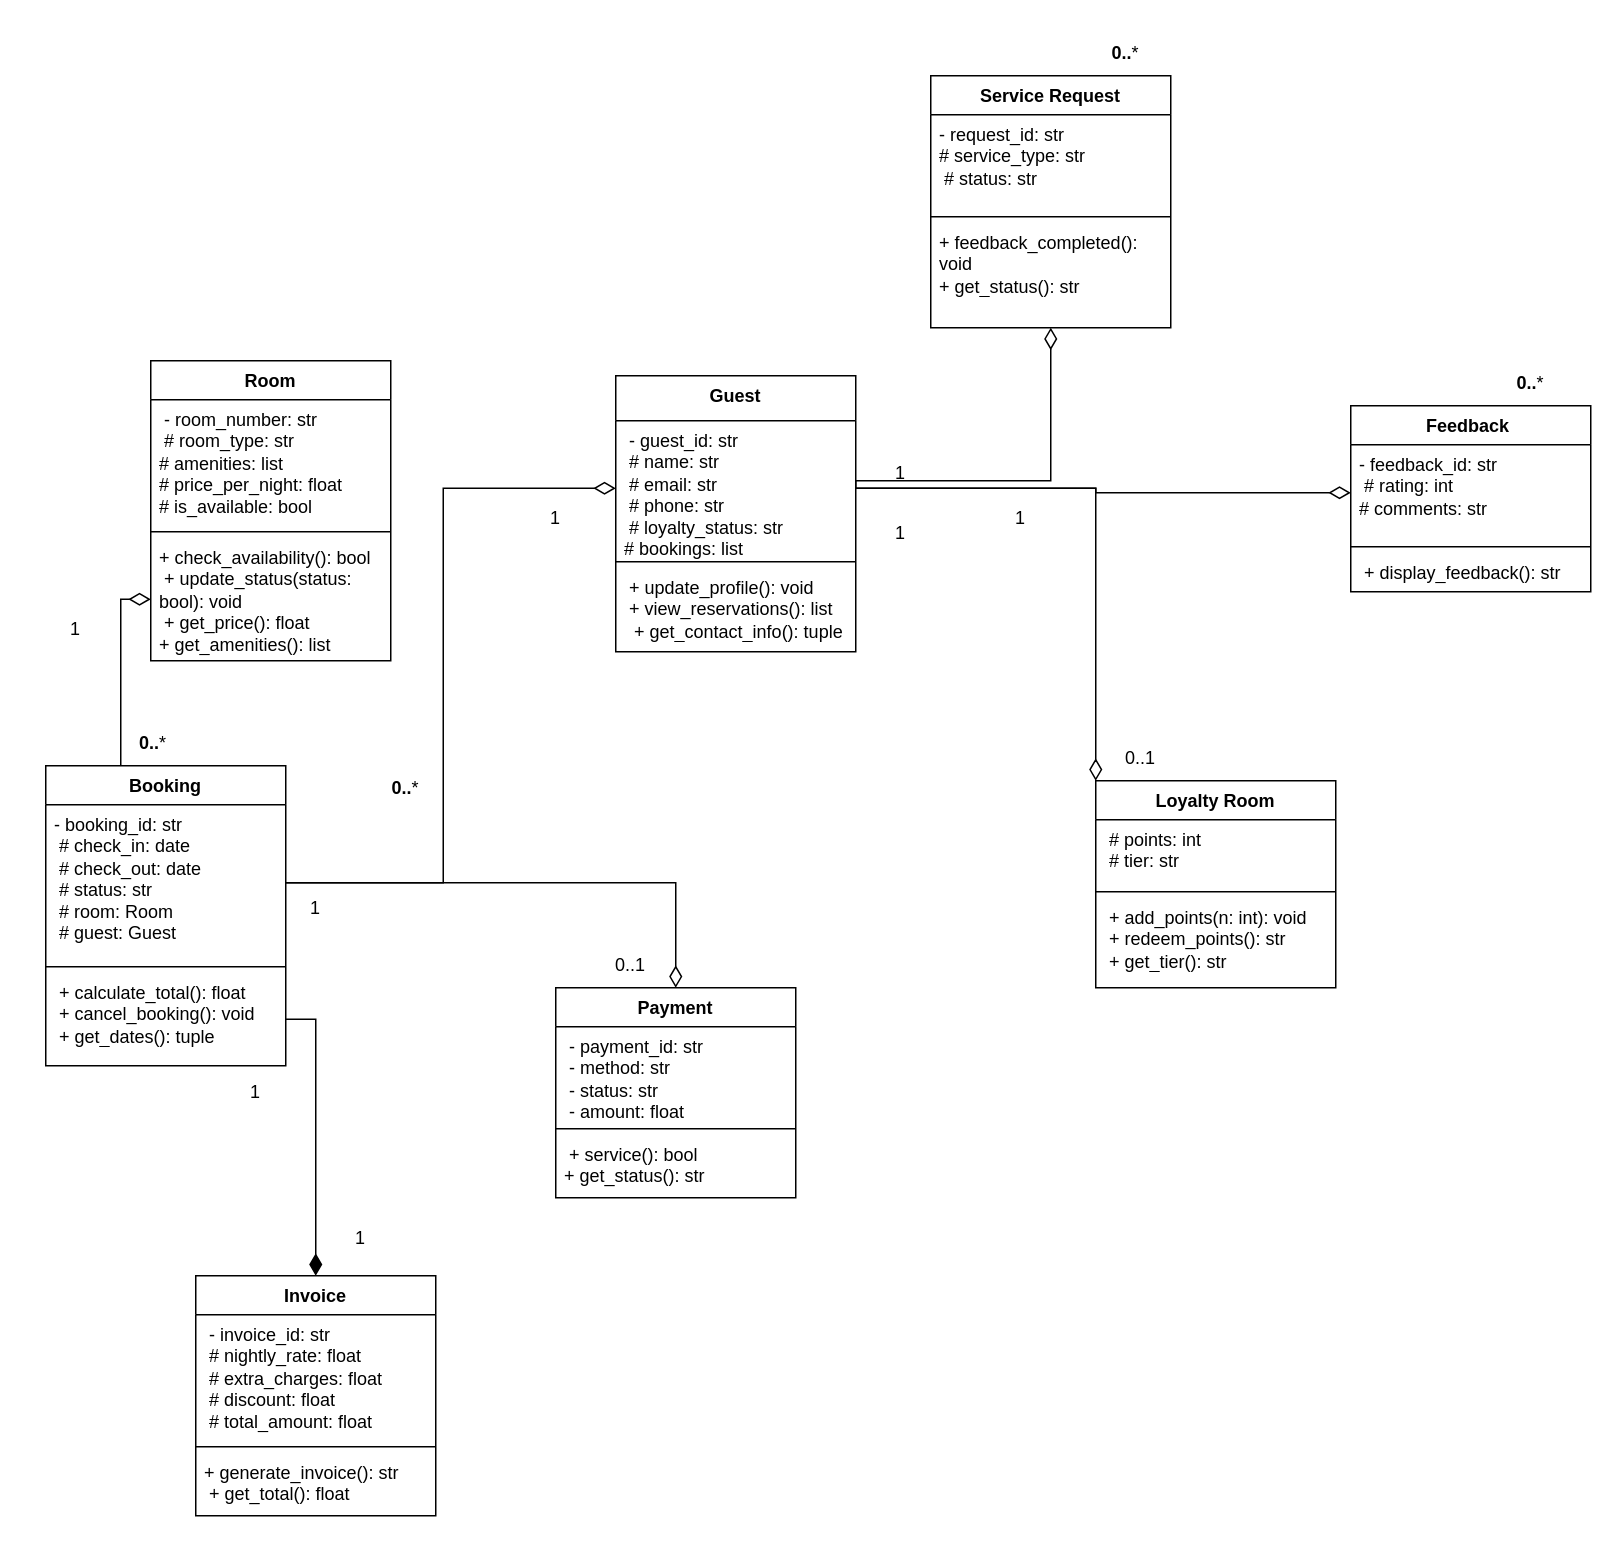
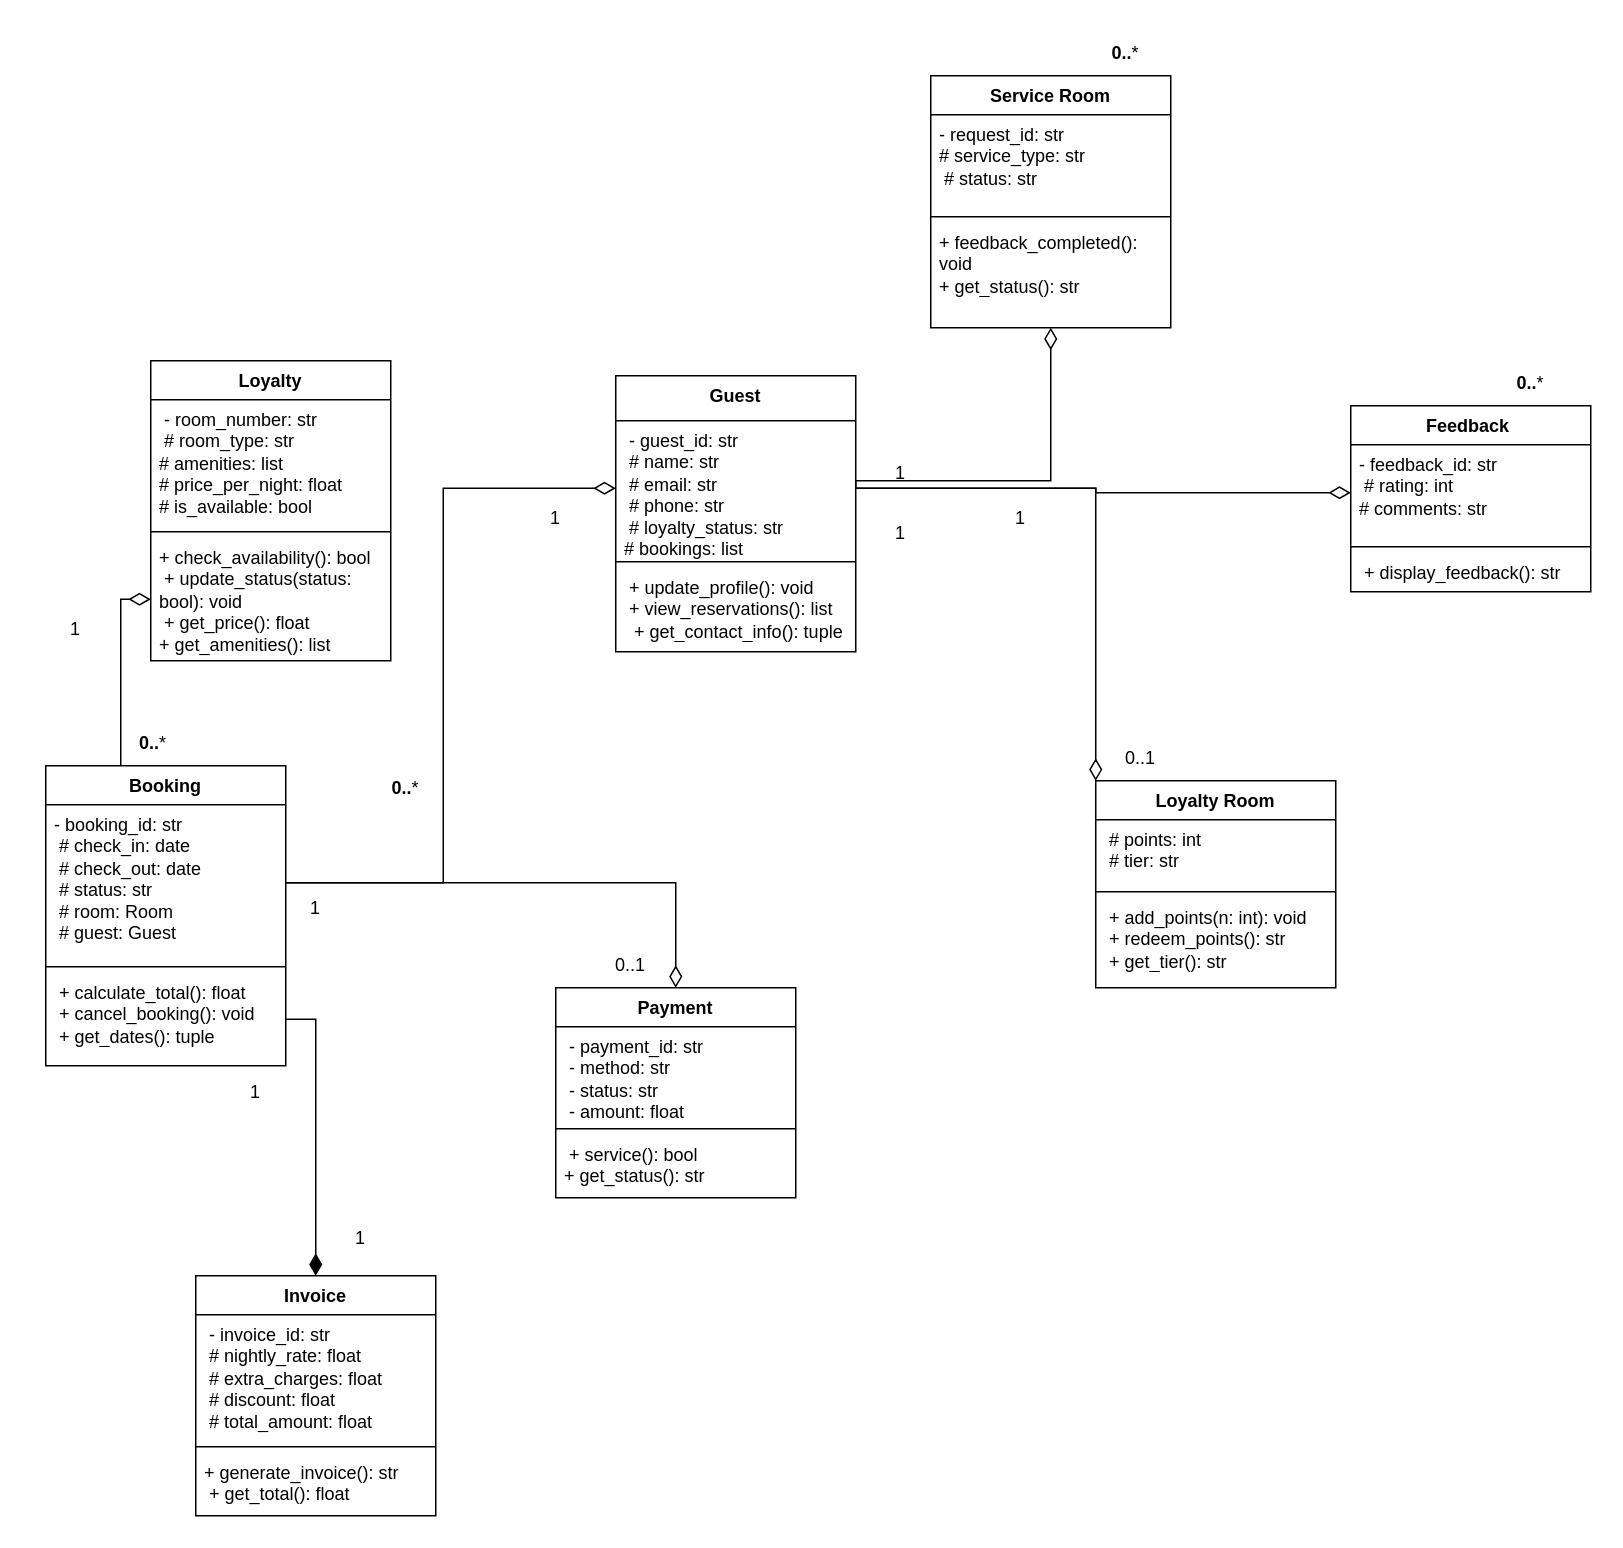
(1051, 97) -> (1051, 97)
(271, 382) -> (271, 382)
